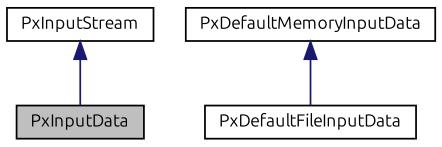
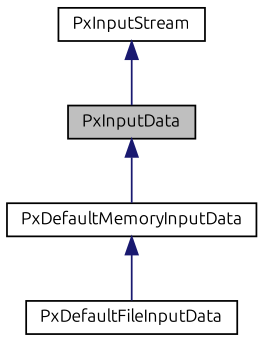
none -> (132, 180)
